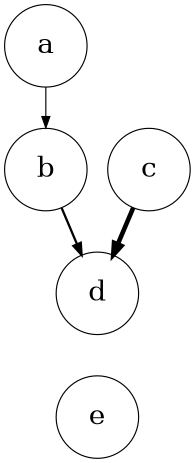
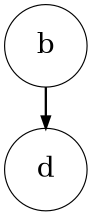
(46, 46) -> none
(149, 170) -> none
(97, 417) -> none
